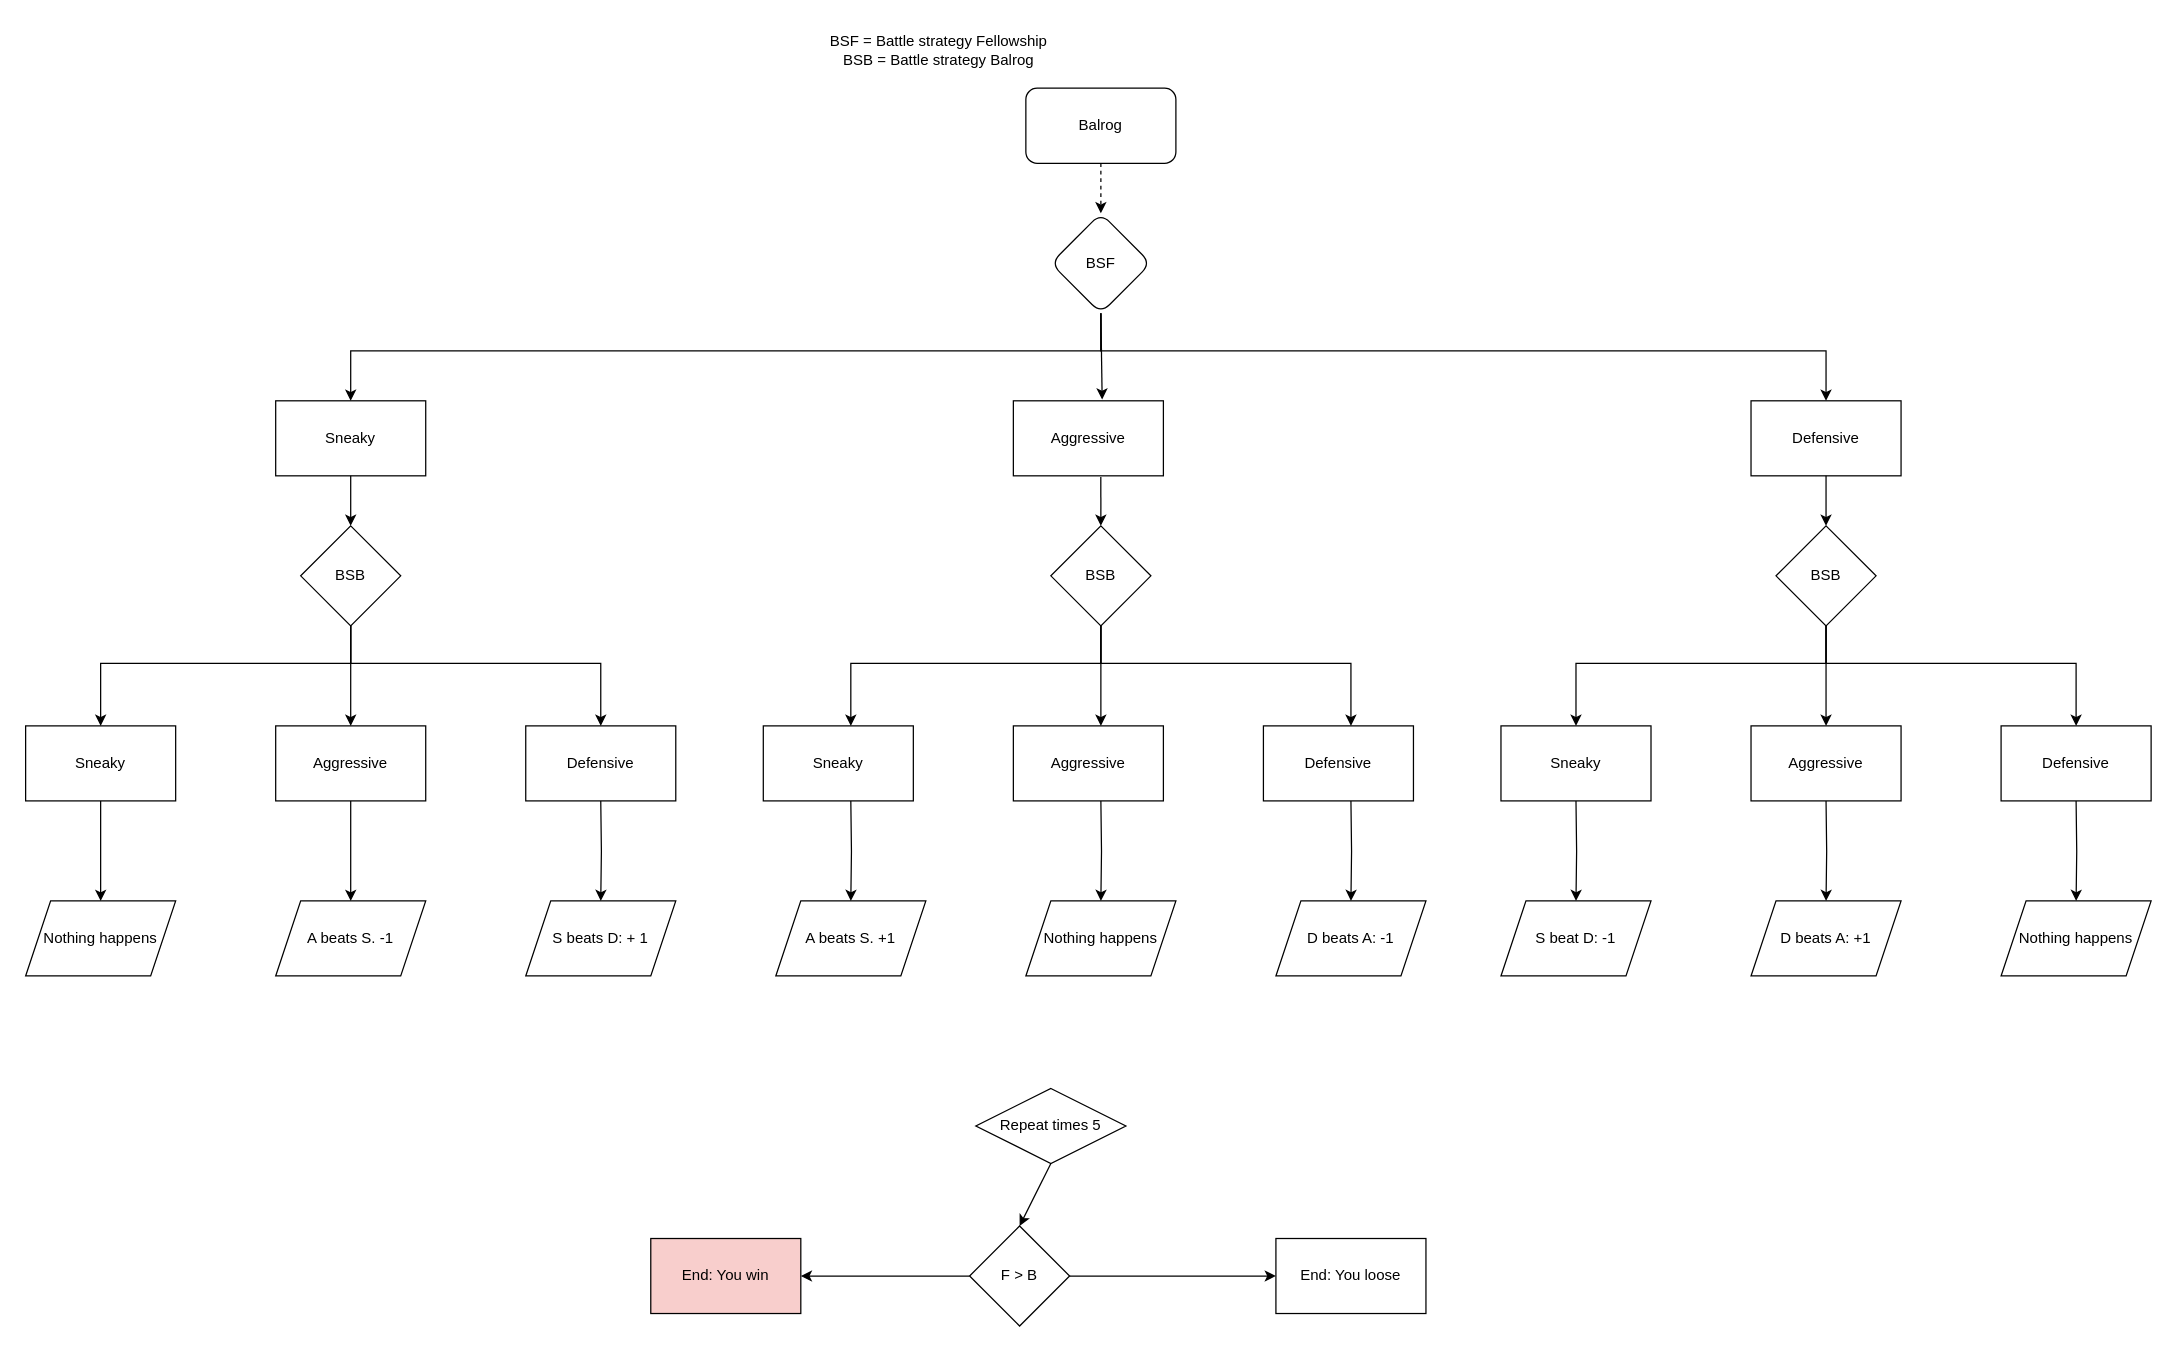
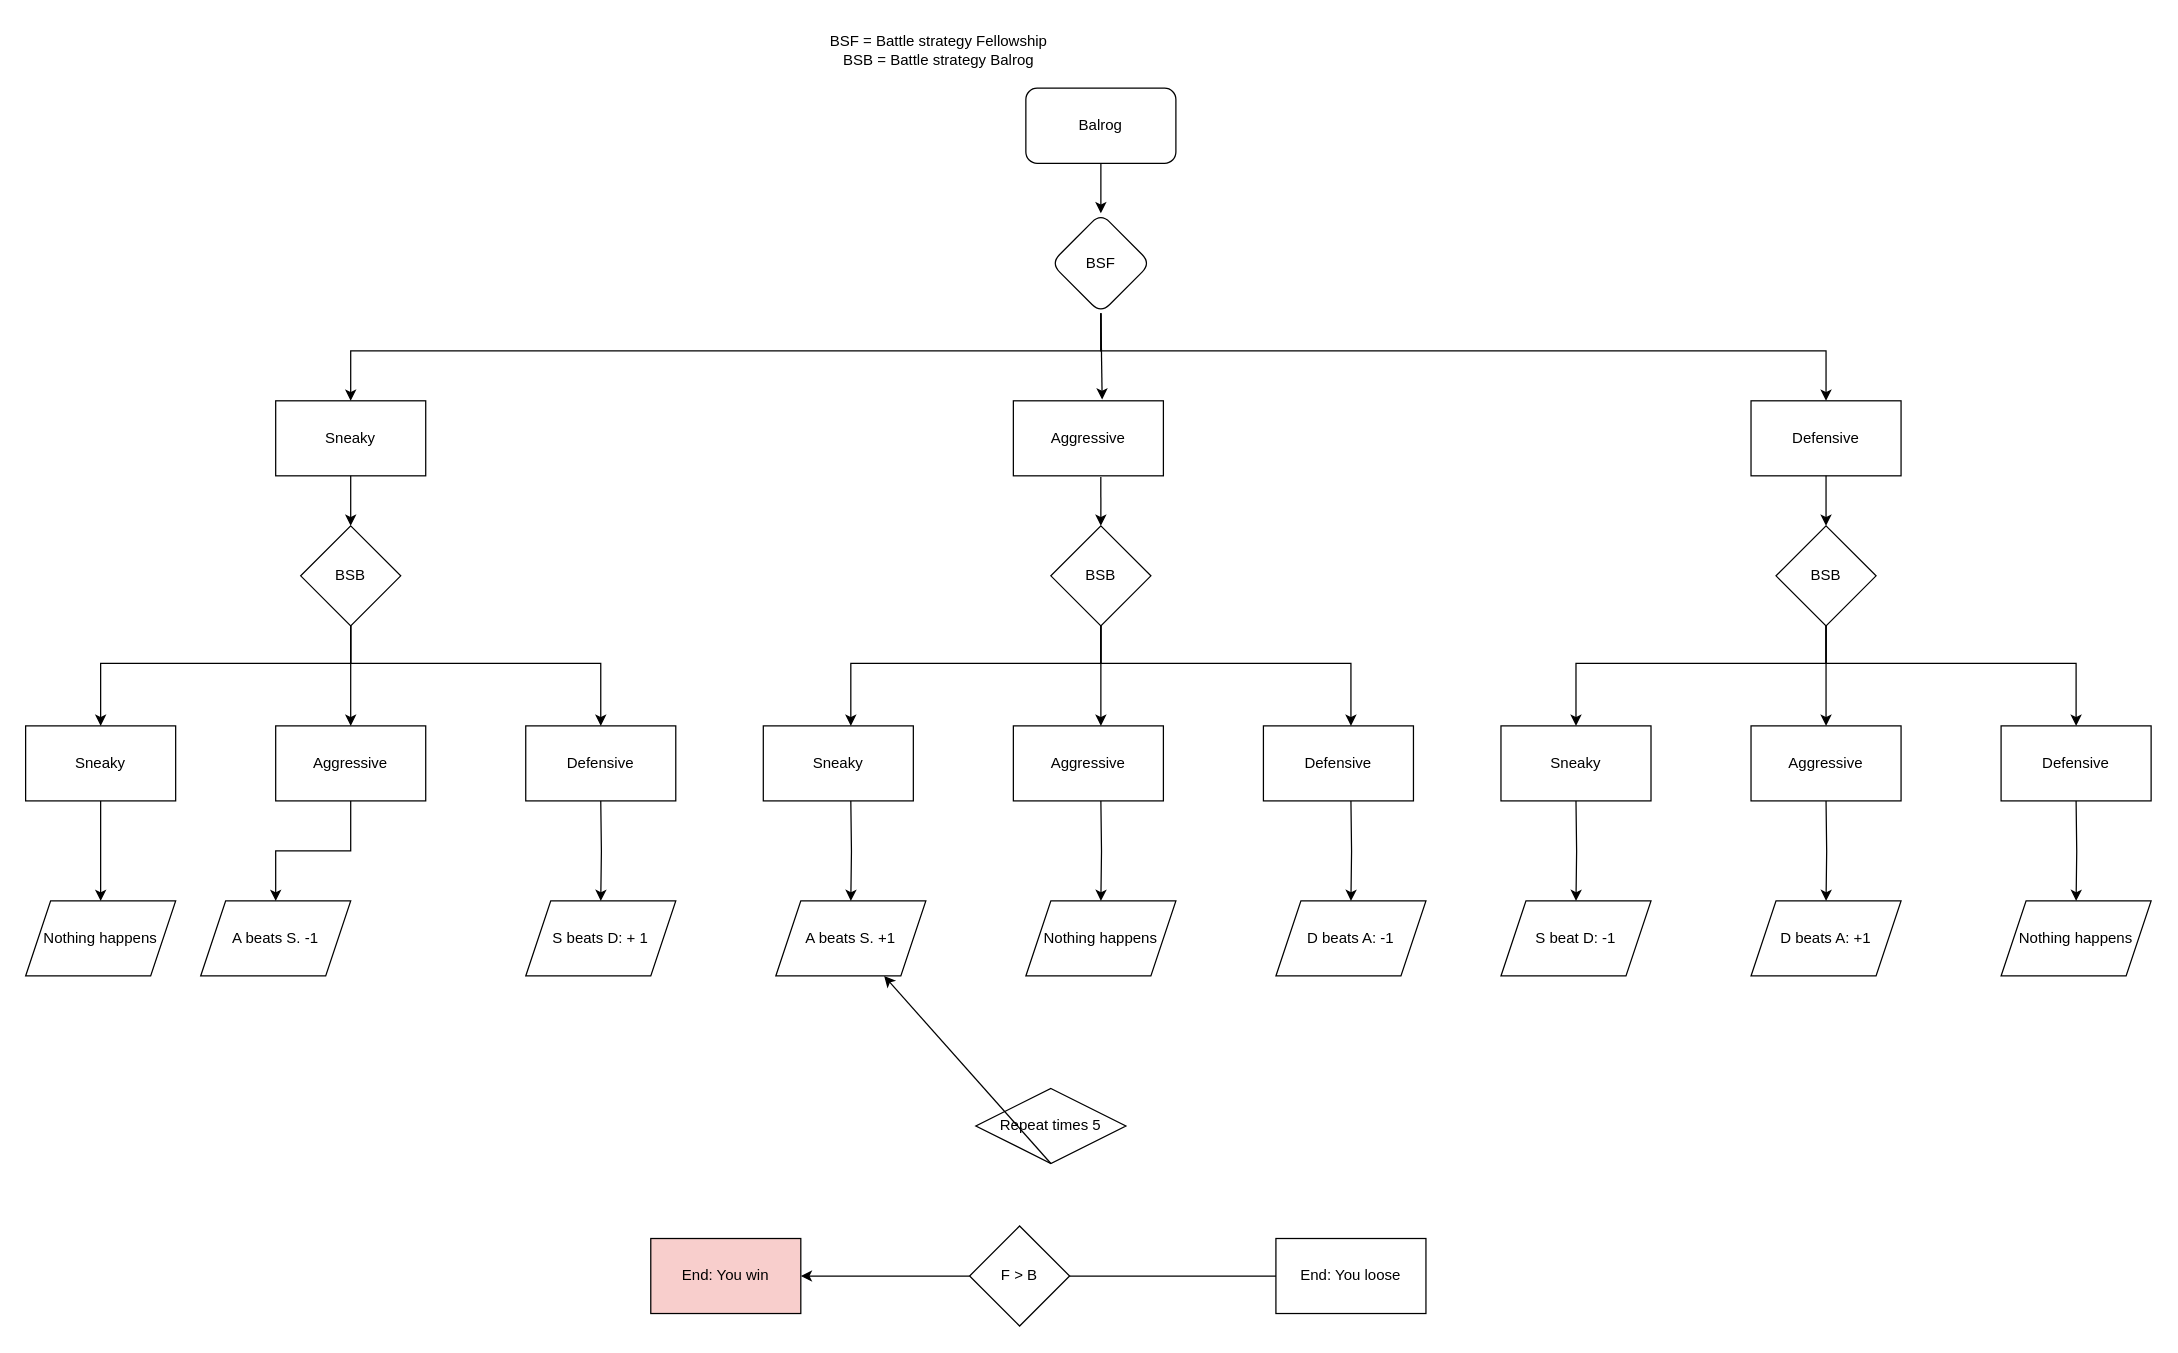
(1101, 183) -> (1101, 183)
(351, 938) -> (276, 938)
(1037, 1190) -> (970, 1072)
(1266, 1276) -> (1269, 1276)
